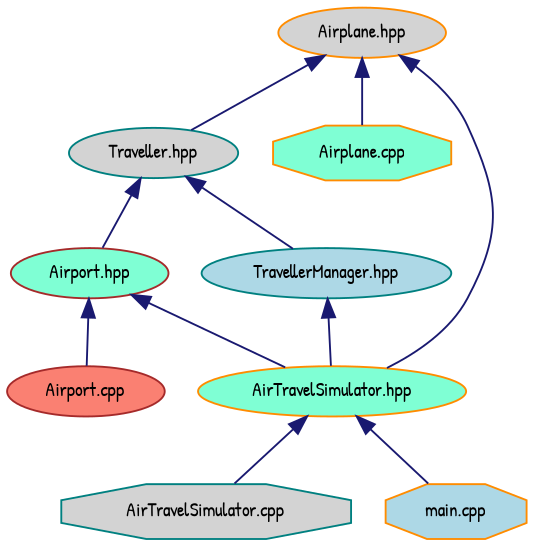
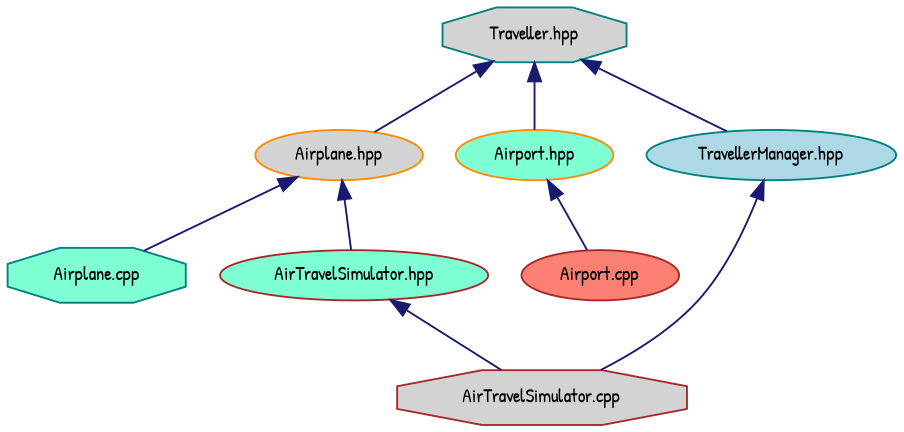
(250, 97) -> (426, 102)
(154, 153) -> (535, 35)
(362, 153) -> (97, 275)
(90, 273) -> (535, 155)
(217, 335) -> none
(330, 342) -> (697, 301)
(332, 391) -> (354, 275)
(206, 512) -> (542, 398)
(456, 512) -> none
